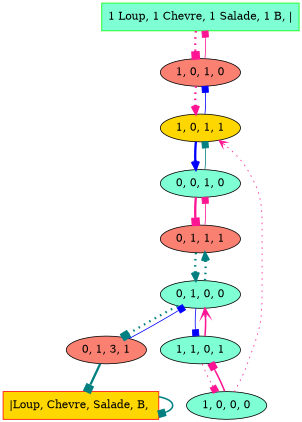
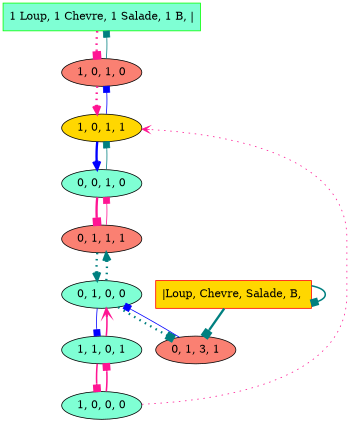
(206, 49) -> (107, 49)
(95, 374) -> (217, 319)
(207, 375) -> (97, 374)
